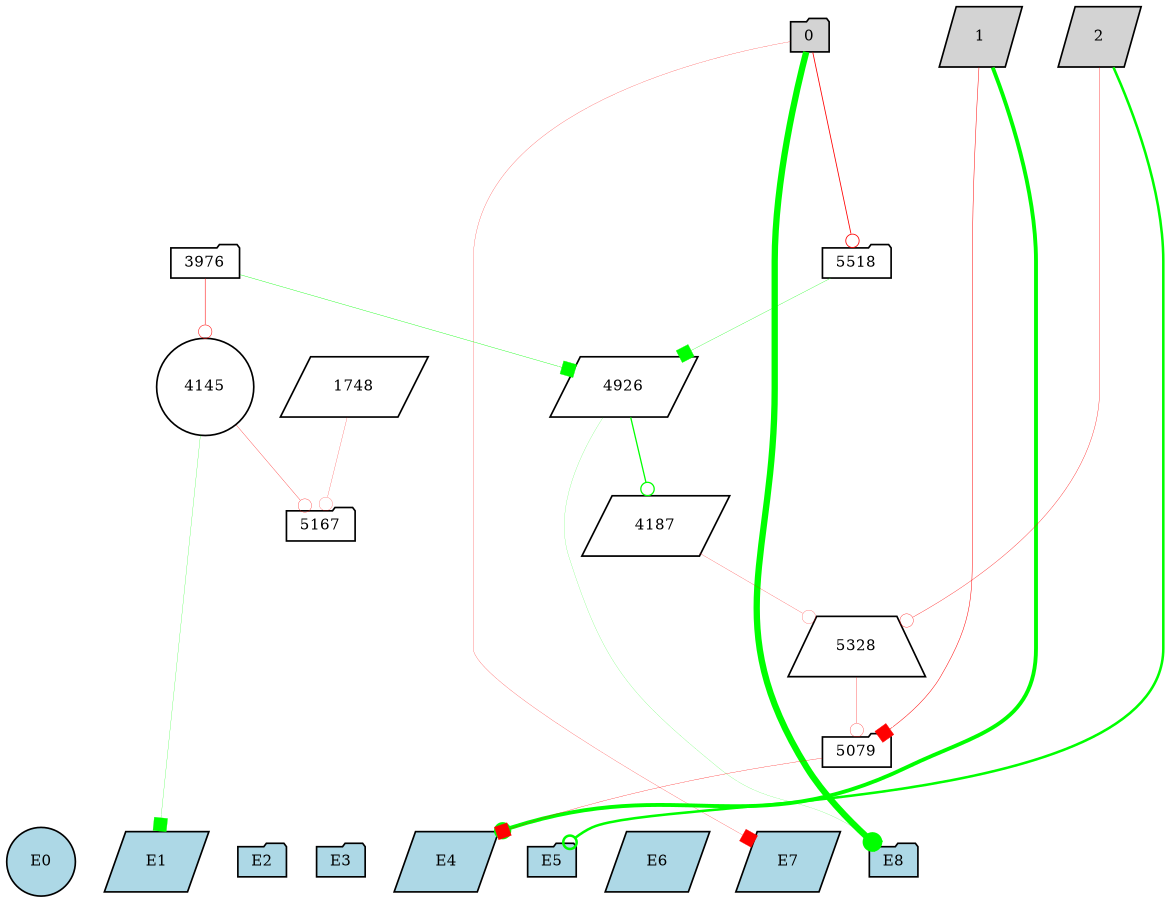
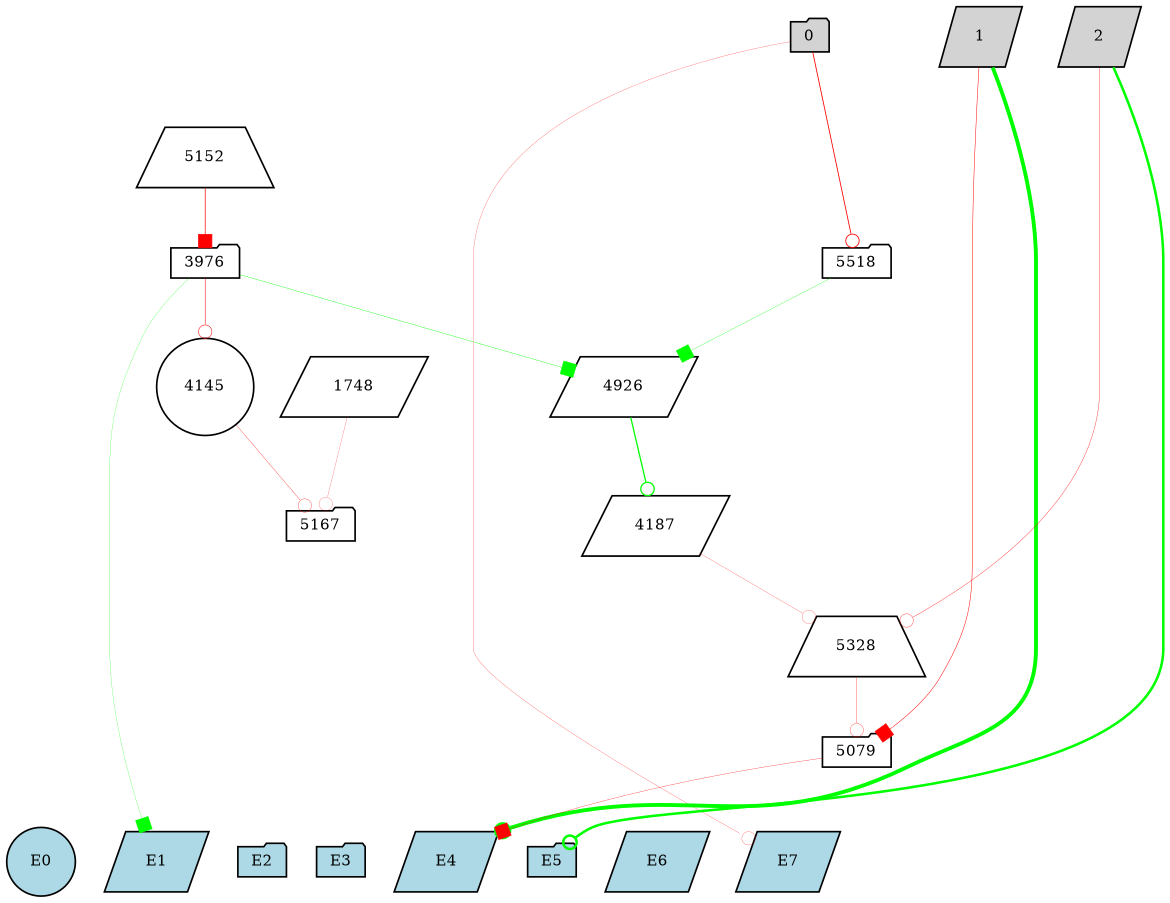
none -> (205, 157)
(473, 411) -> (473, 411)
(181, 625) -> (110, 537)
(894, 862) -> none
